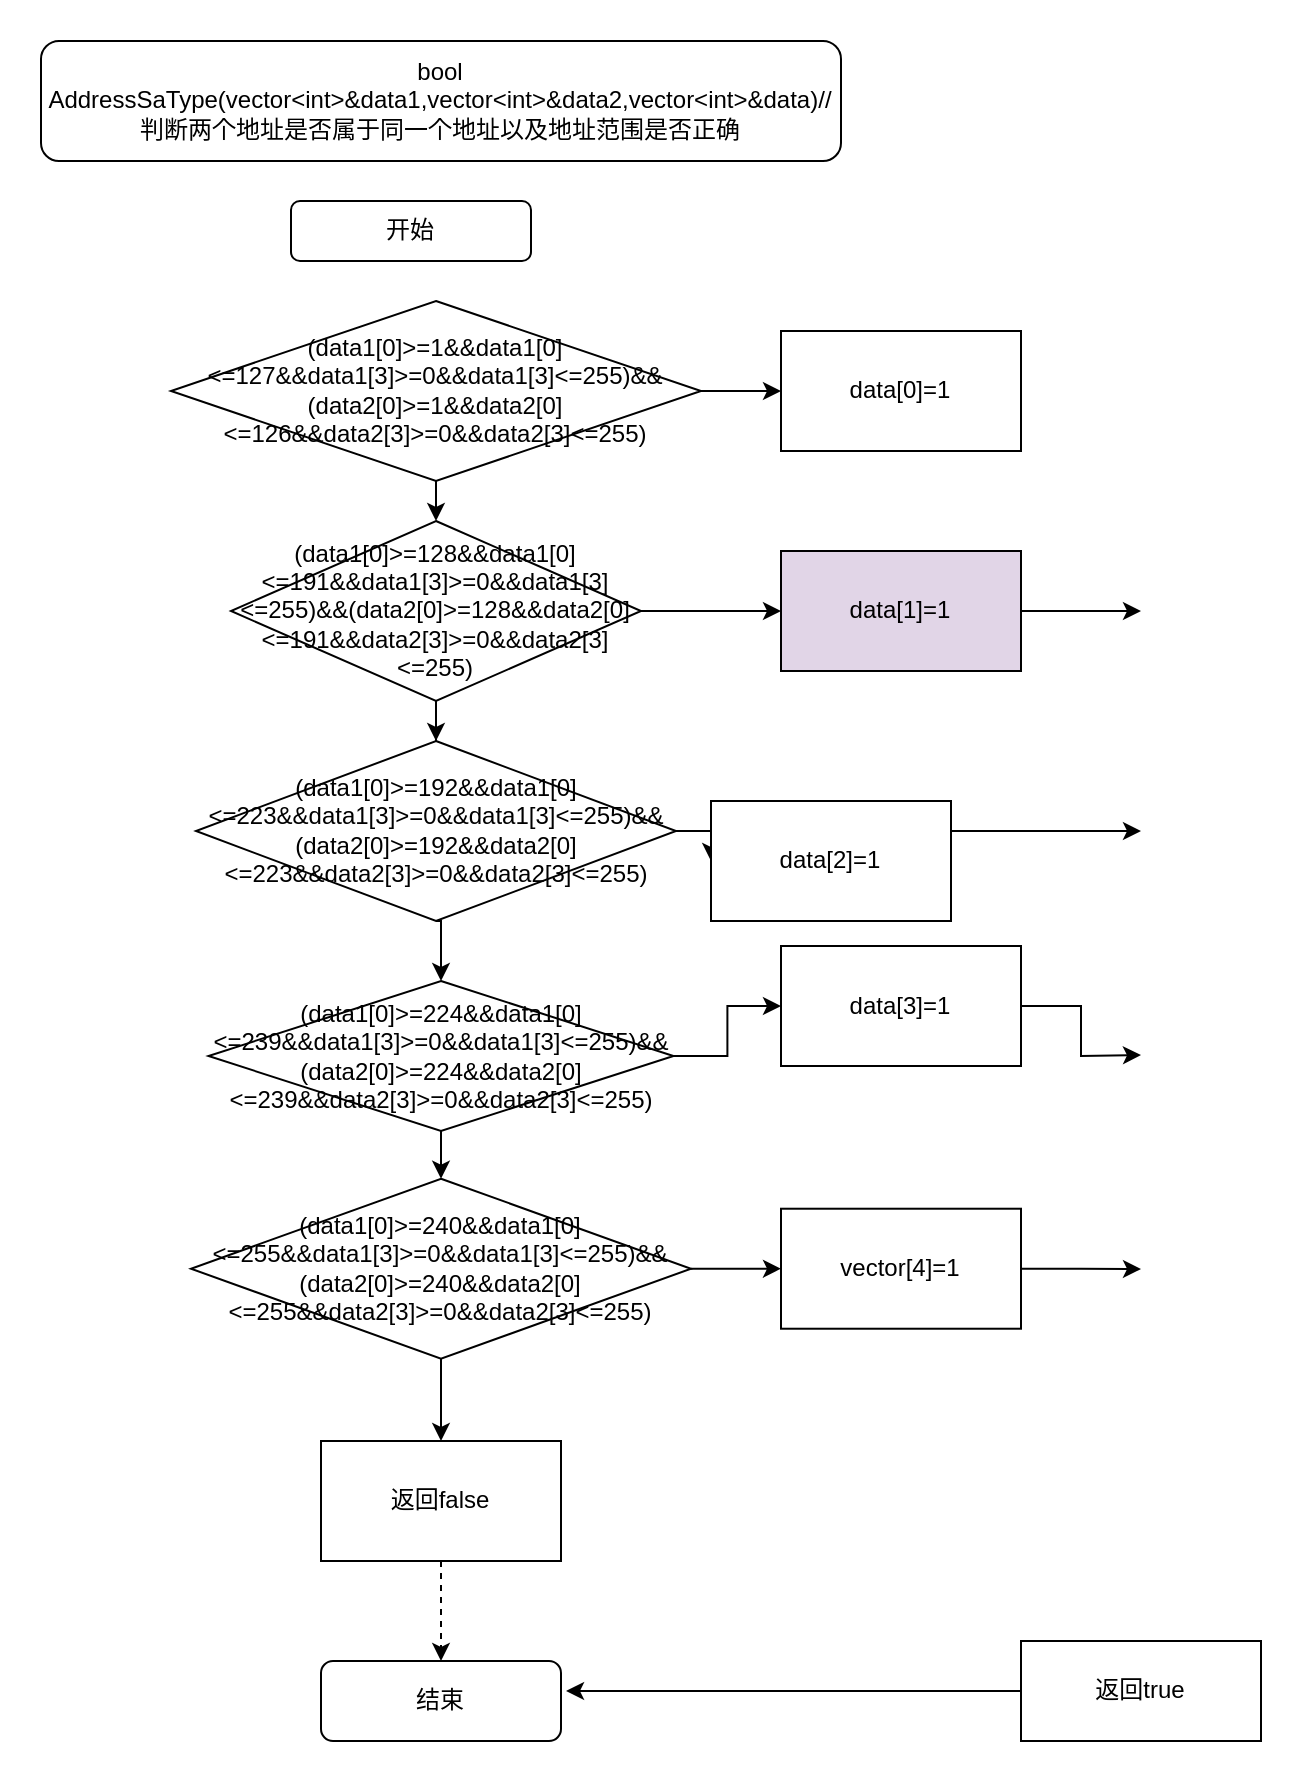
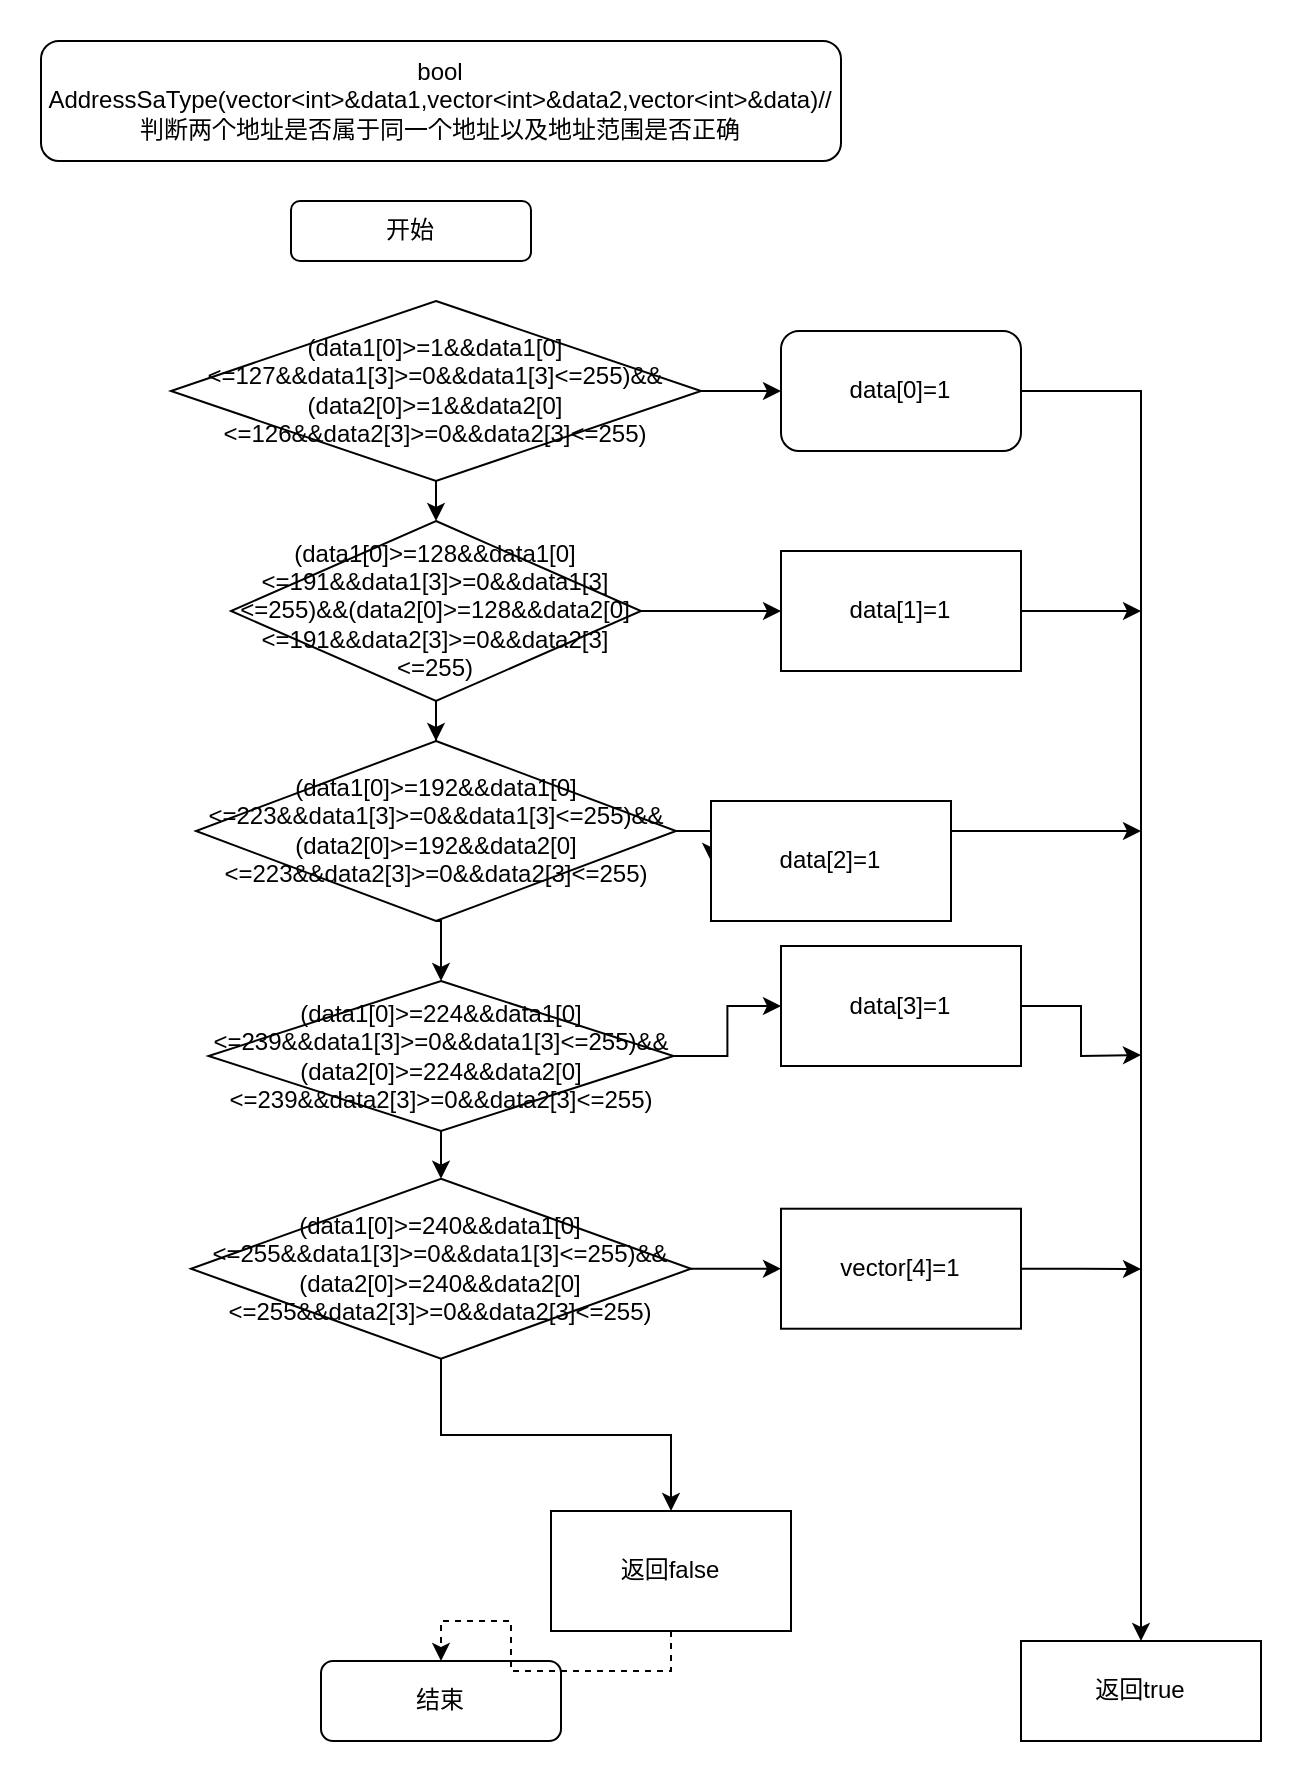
(901, 391) -> (901, 391)
(901, 611) -> (901, 611)
none -> (1141, 949)
(441, 1501) -> (671, 1571)
(800, 1691) -> none
